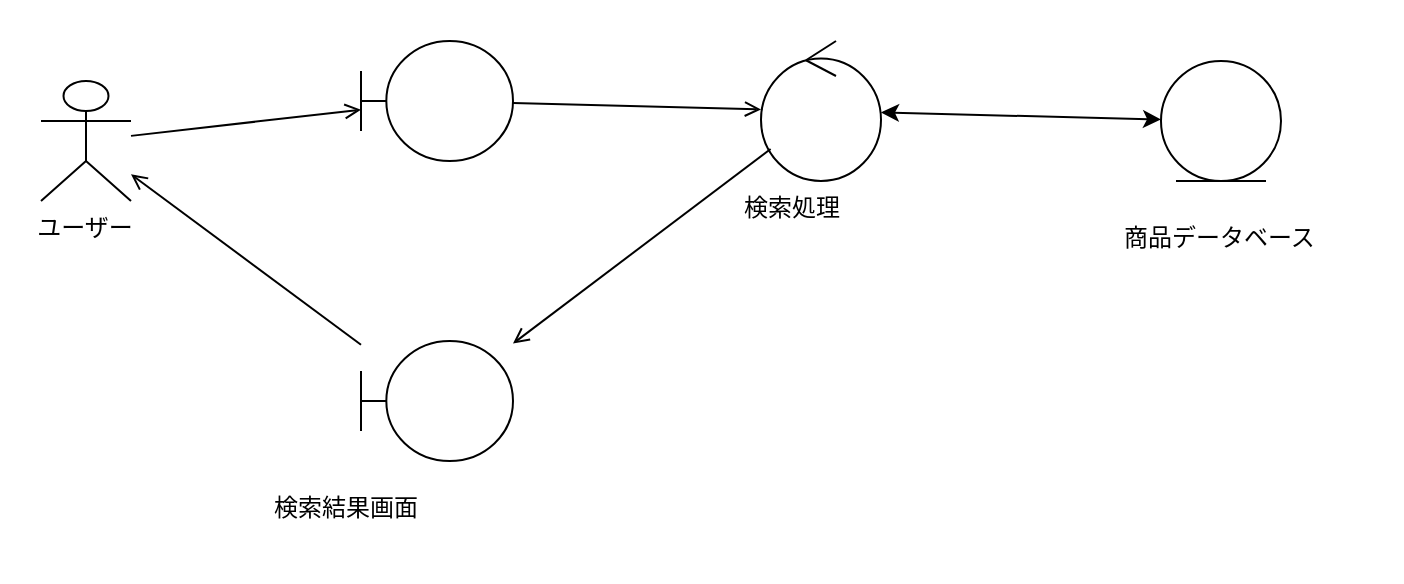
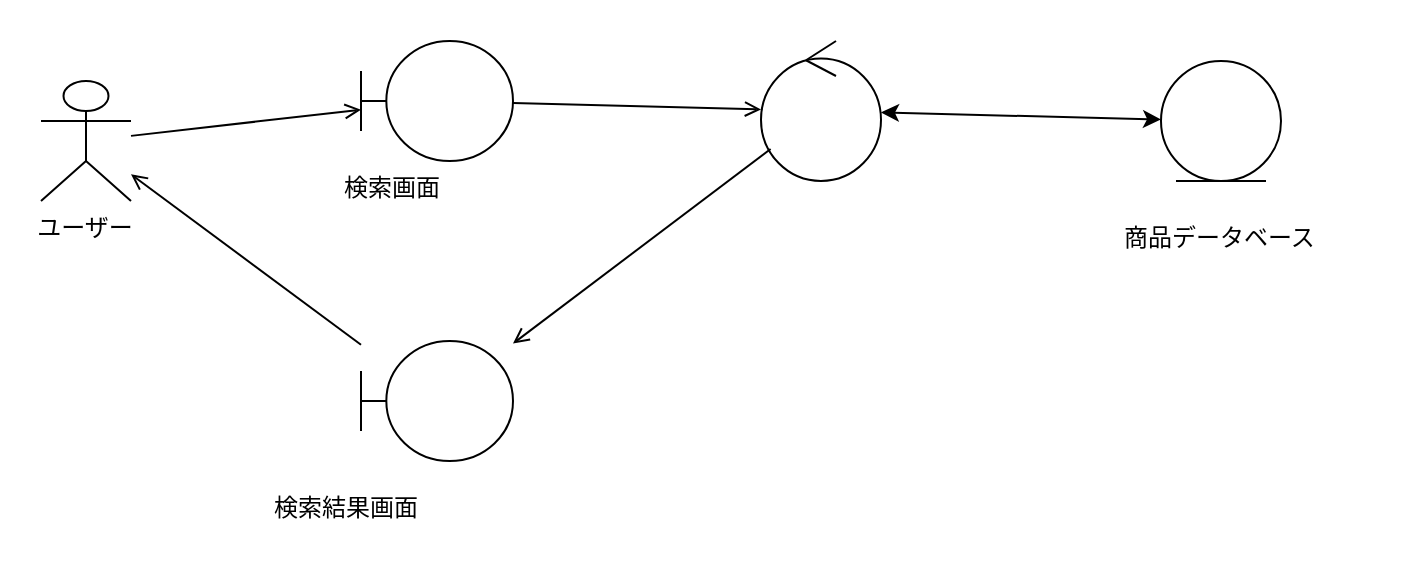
none -> (441, 191)
(821, 211) -> none
